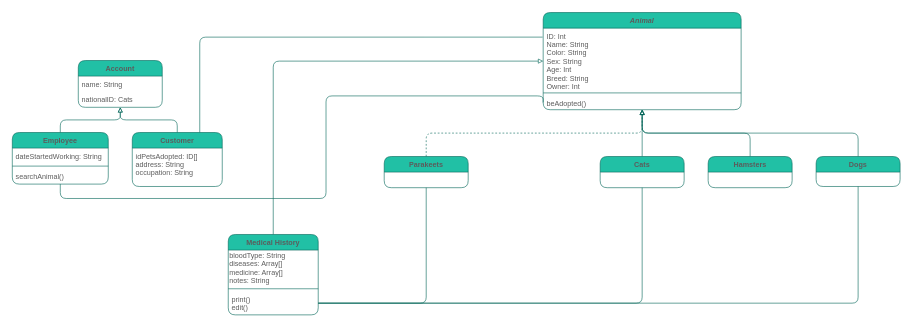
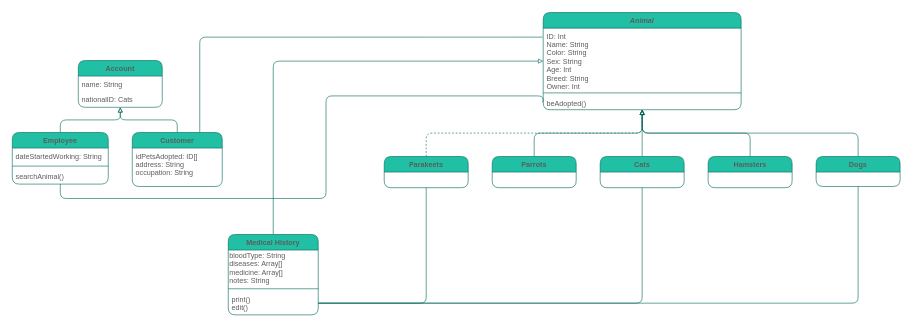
none -> (535, 137)
none -> (534, 172)
